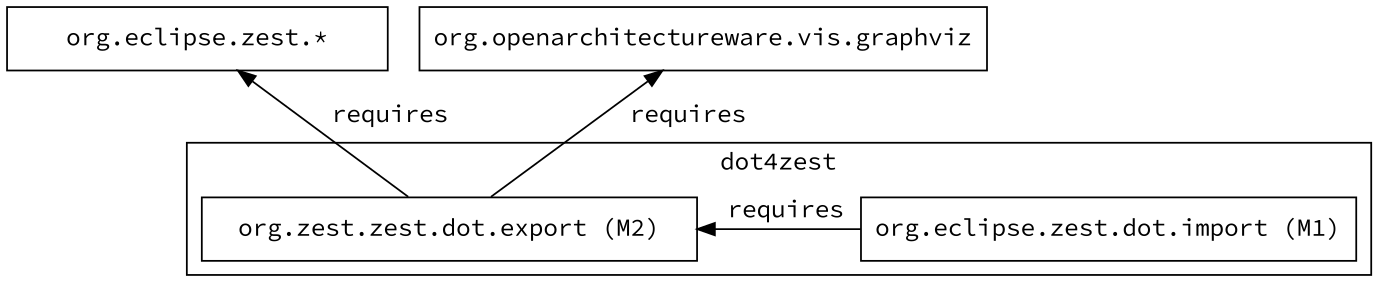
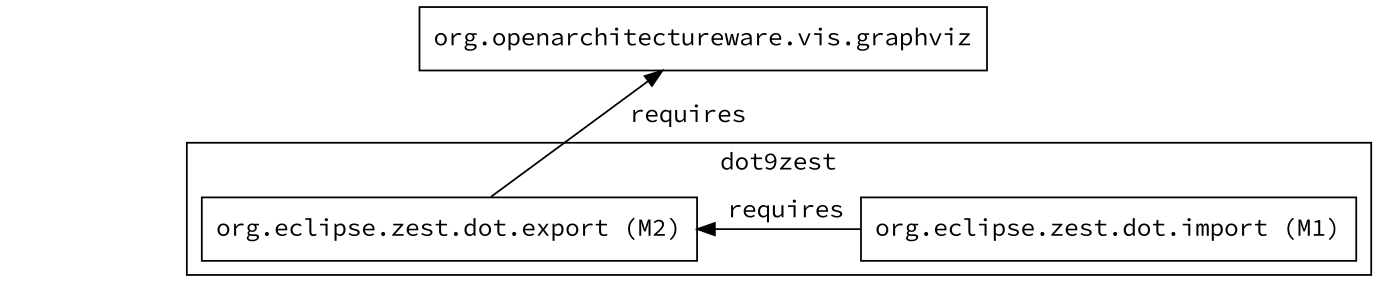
(197, 39) -> none
(779, 163) -> (779, 163)
(449, 229) -> (449, 229)
